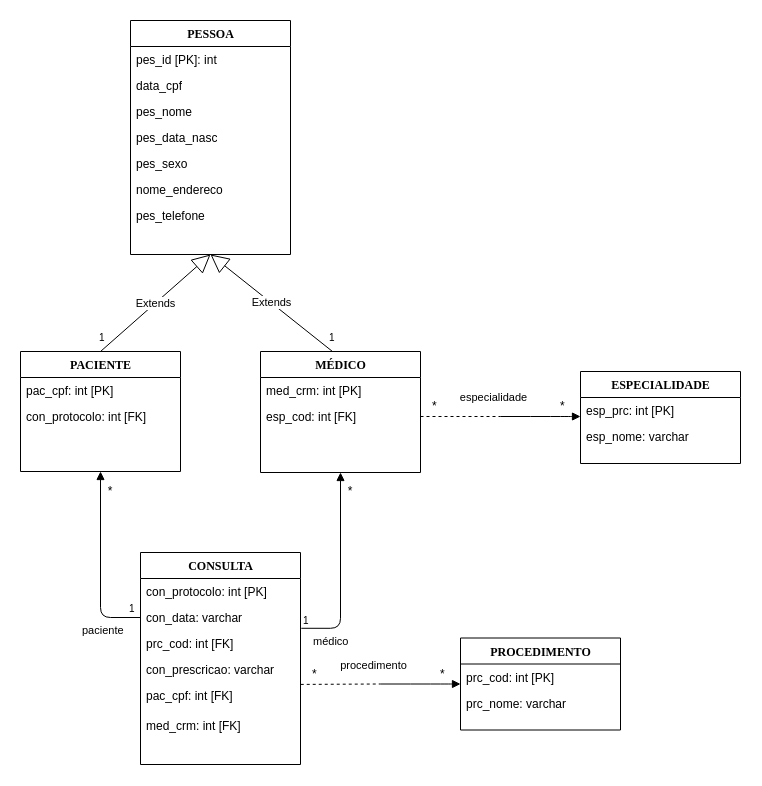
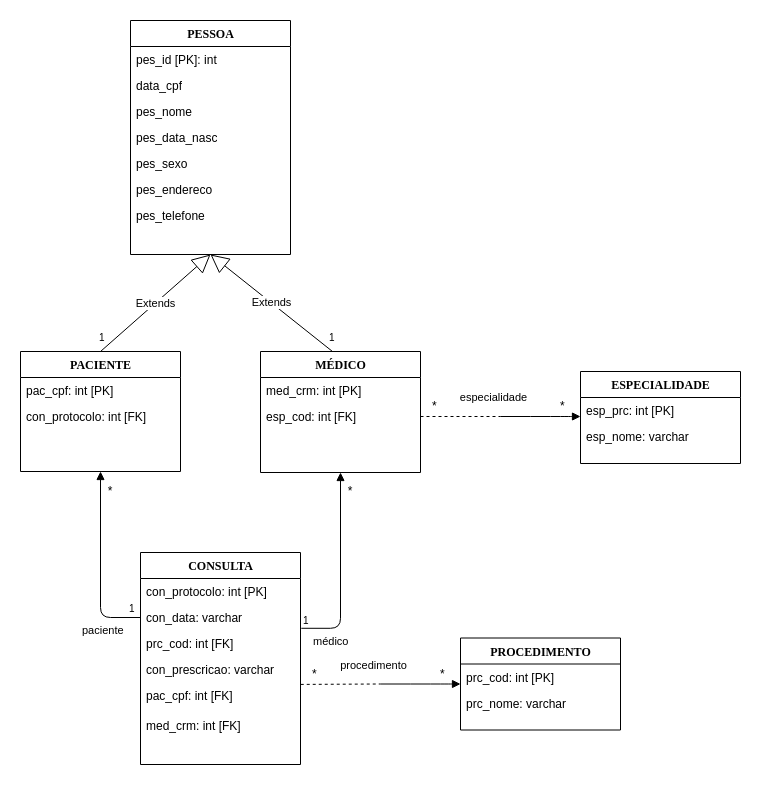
(180, 191) -> (177, 191)
